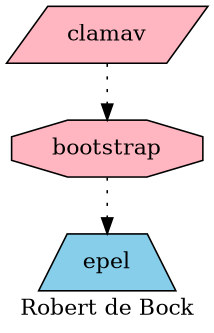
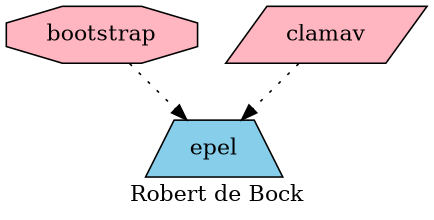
(107, 84) -> (276, 86)
